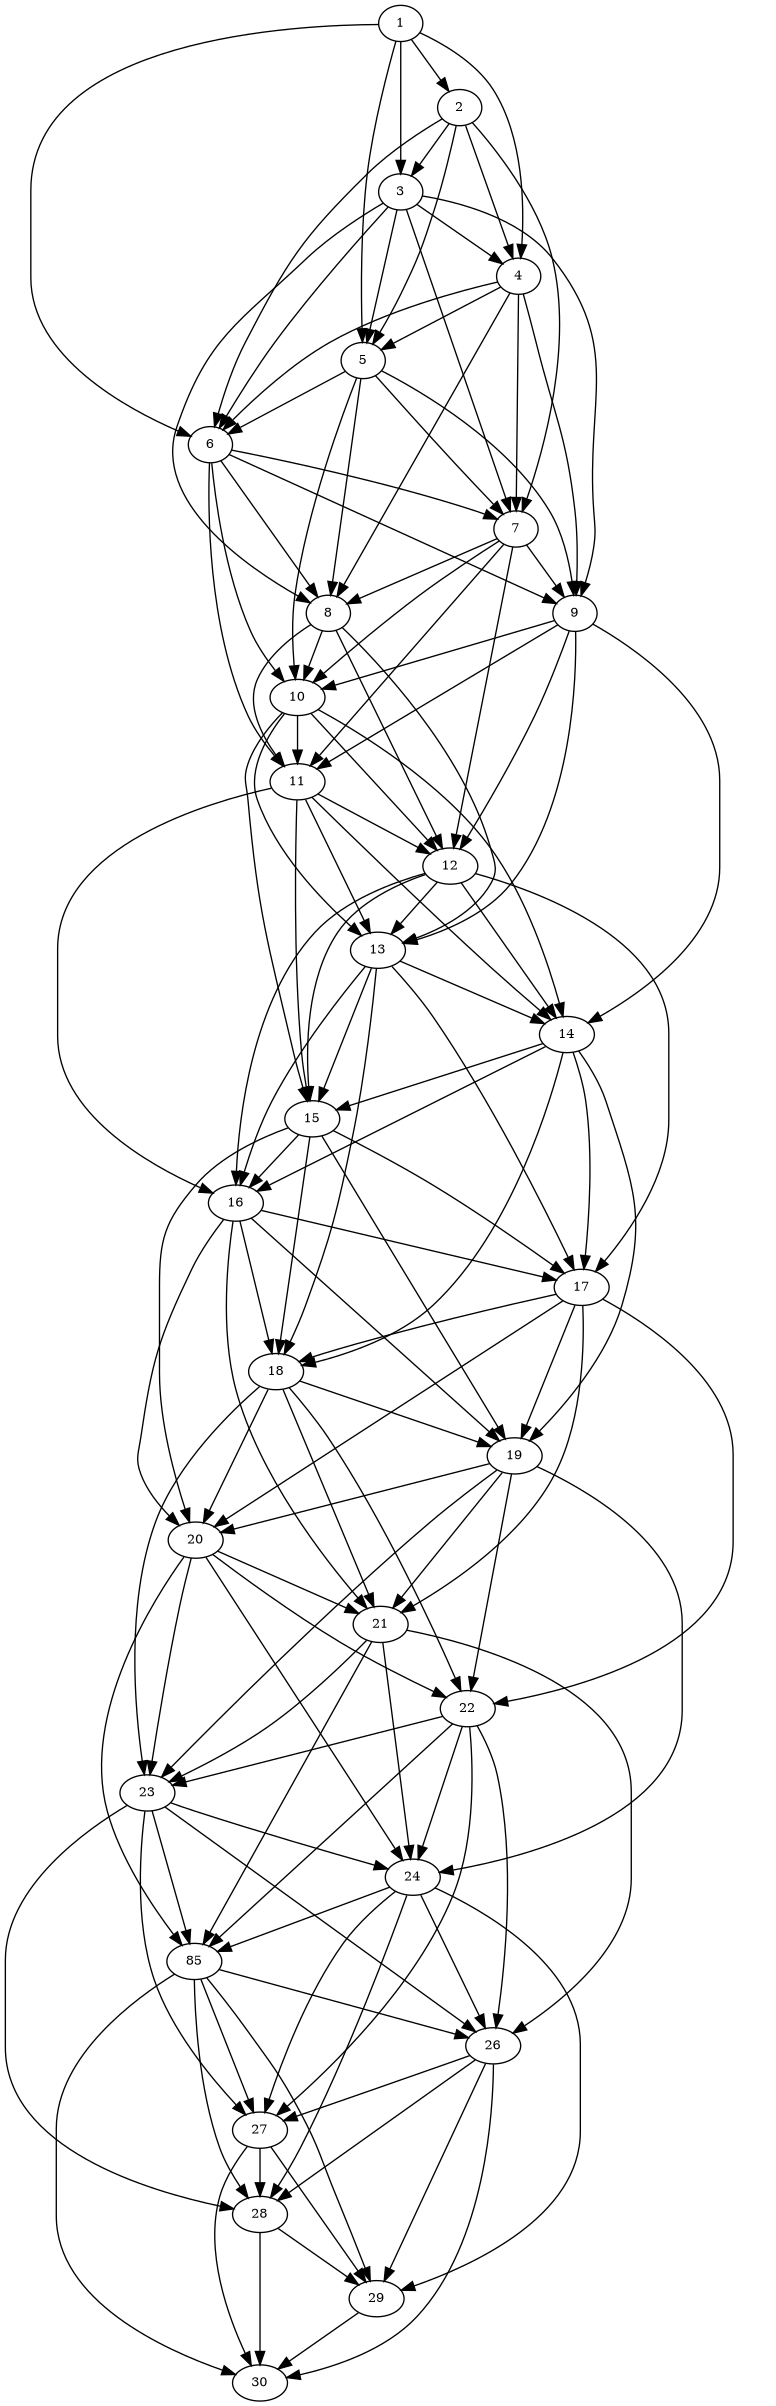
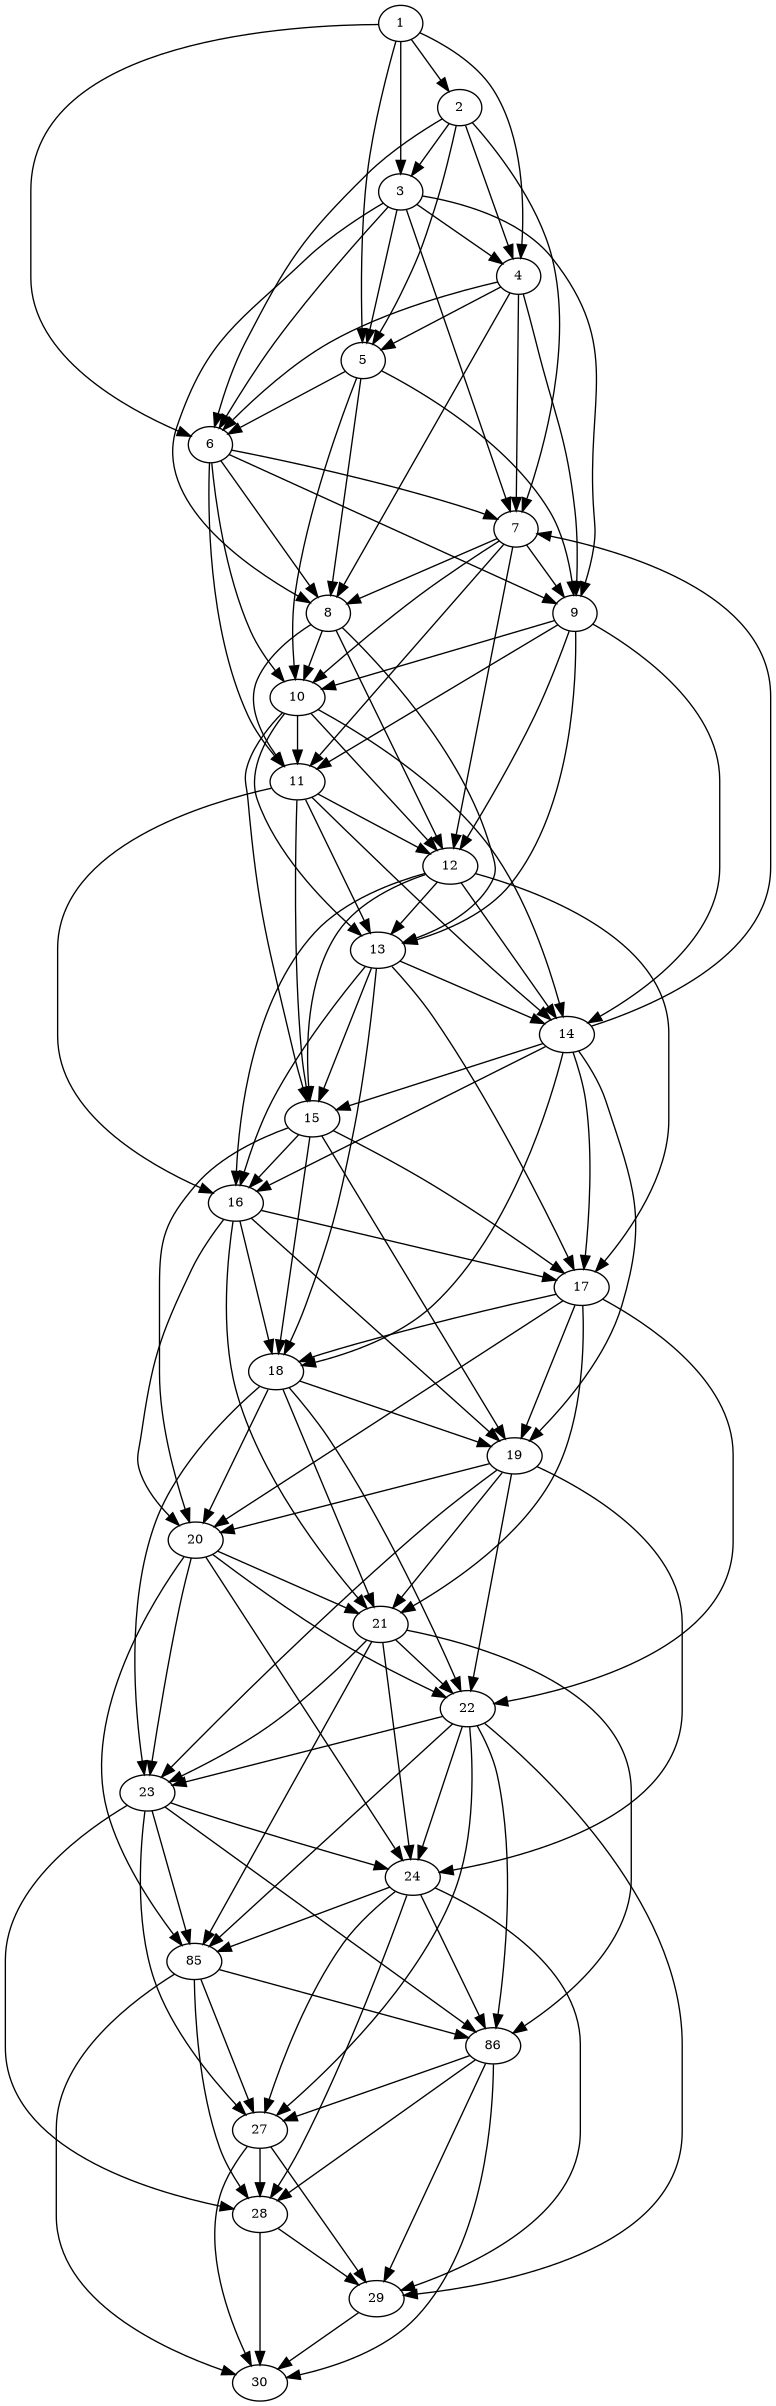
(437, 444) -> (771, 763)
none -> (419, 1662)
(493, 2046) -> (493, 2046)
(289, 2093) -> (682, 2063)
